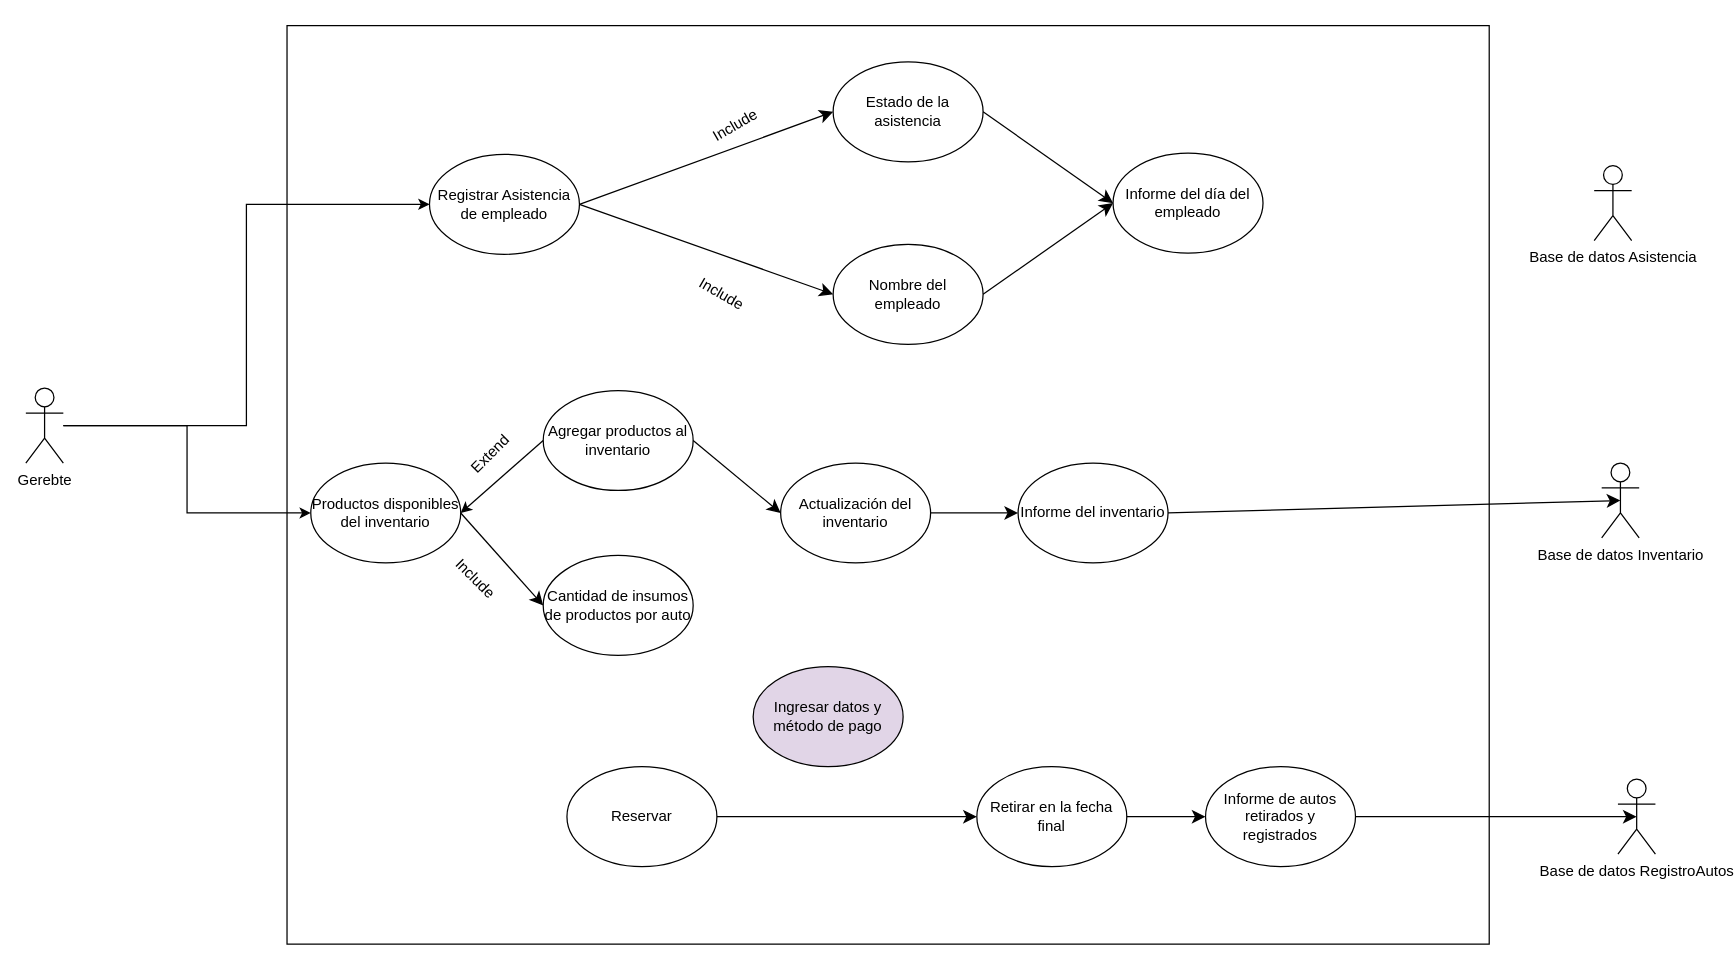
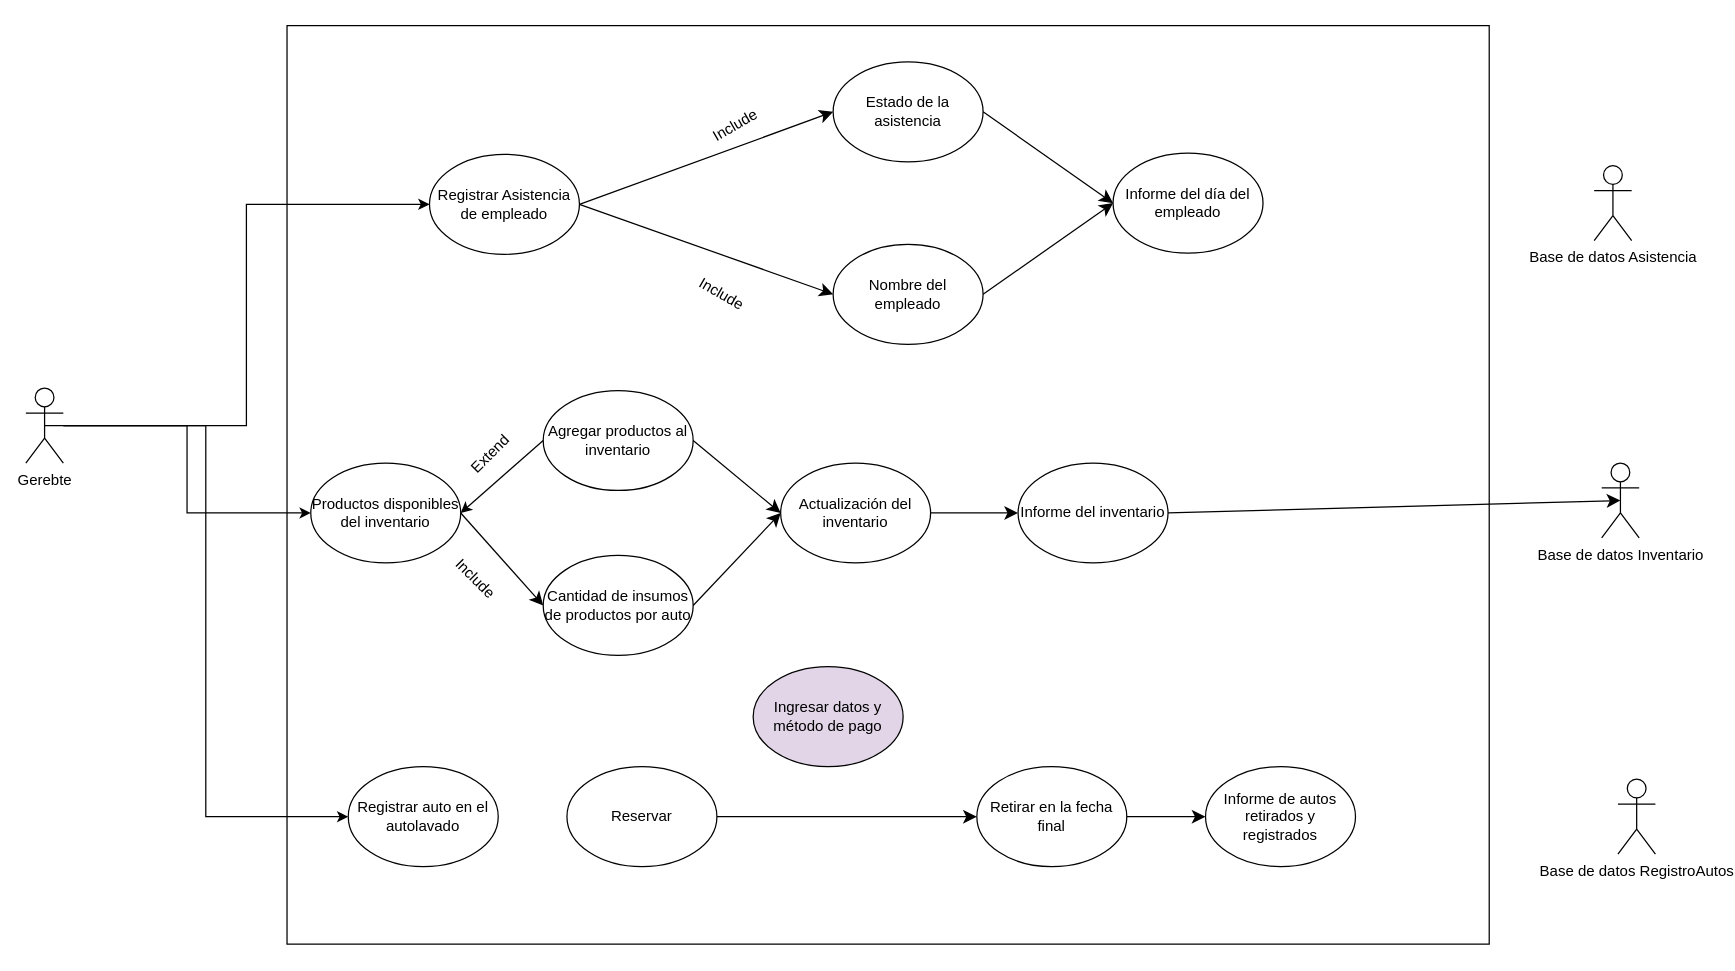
none -> (734, 562)
none -> (206, 689)
none -> (423, 817)
(1493, 817) -> none
